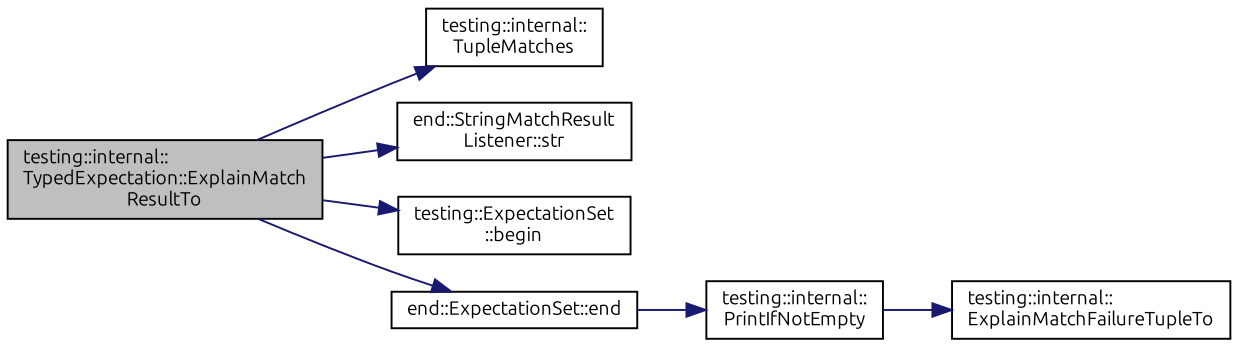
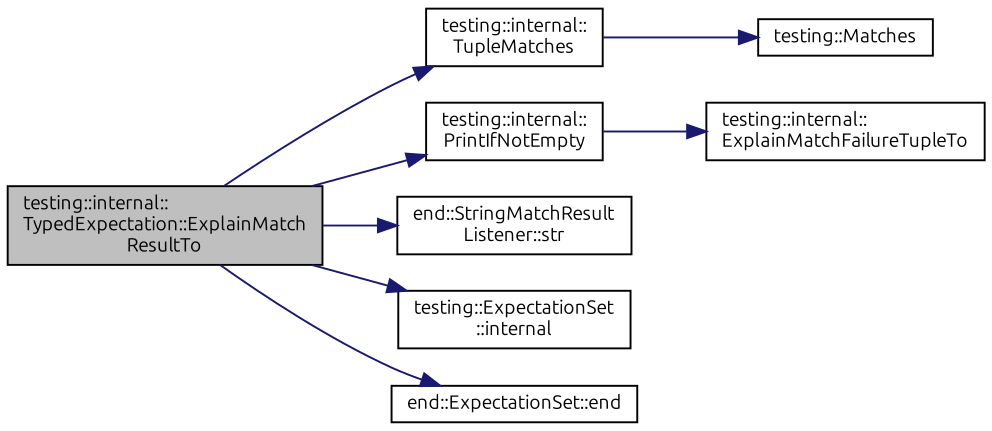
none -> (846, 37)
(514, 226) -> (514, 320)
(662, 310) -> (359, 173)
